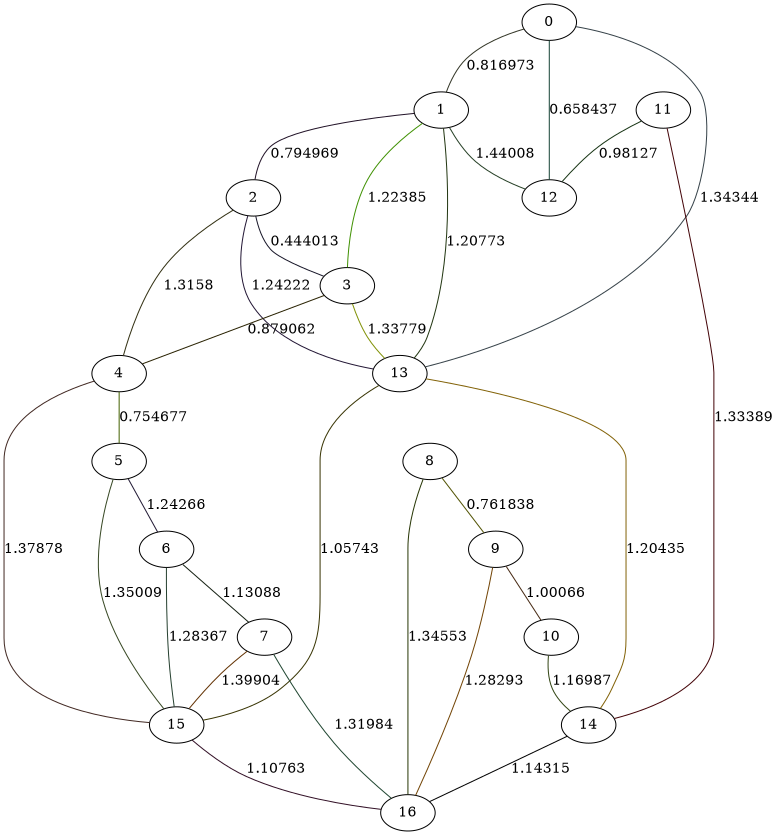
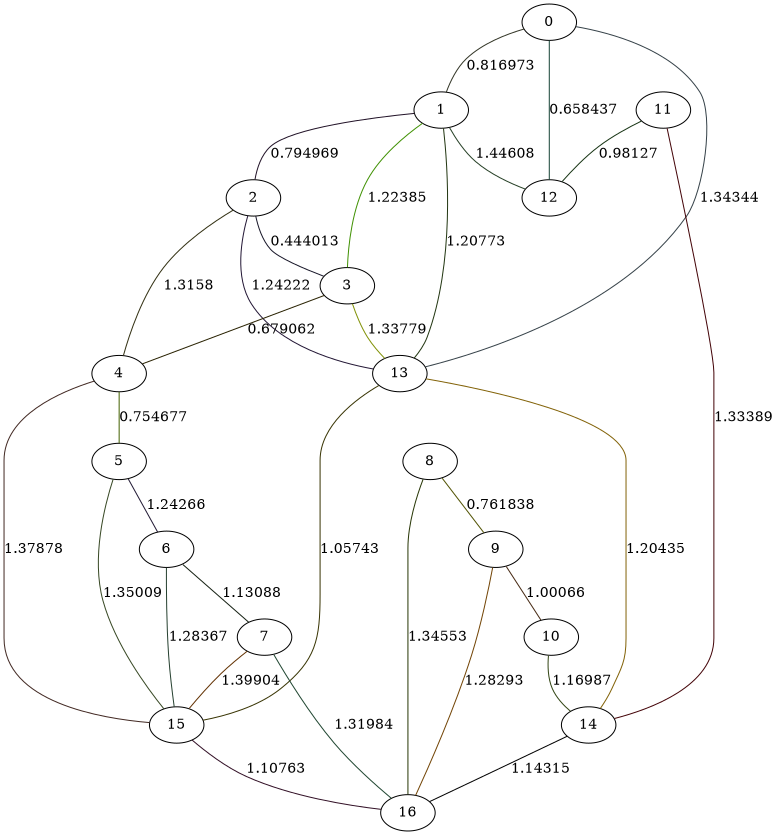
(505, 154) -> (505, 154)
(282, 330) -> (282, 330)
